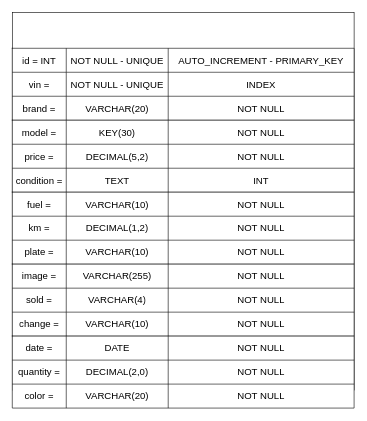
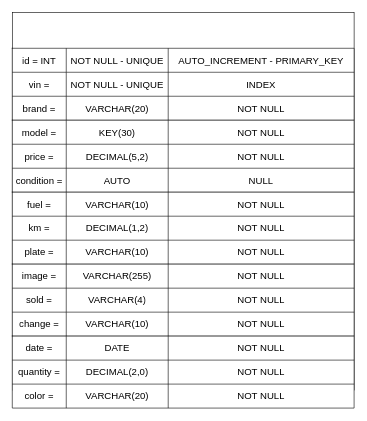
(117, 180) -> (117, 180)
(261, 180) -> (261, 180)
